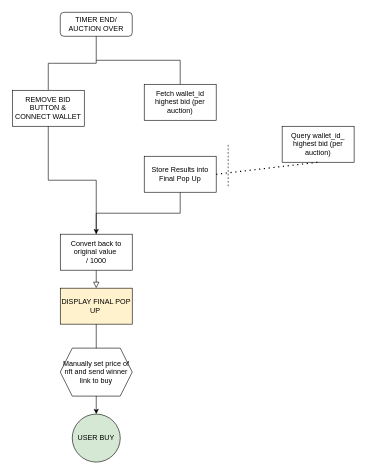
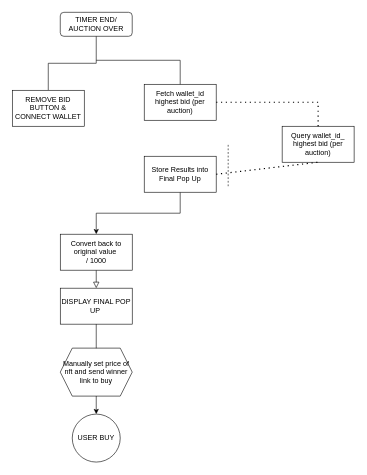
none -> (280, 102)
(60, 180) -> none
(96, 306) -> (96, 306)
(96, 438) -> (96, 438)
